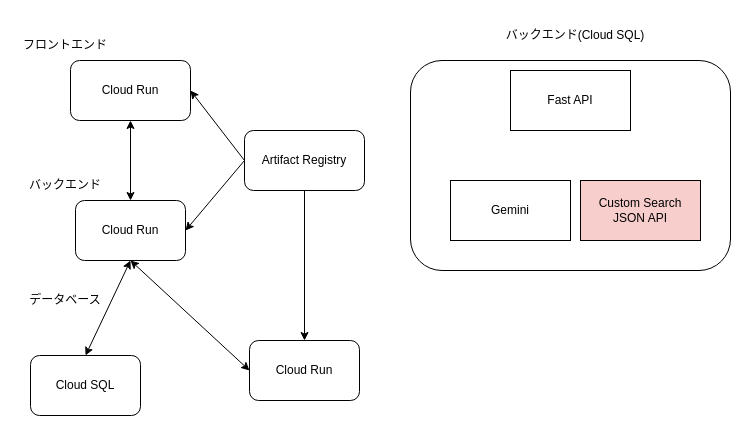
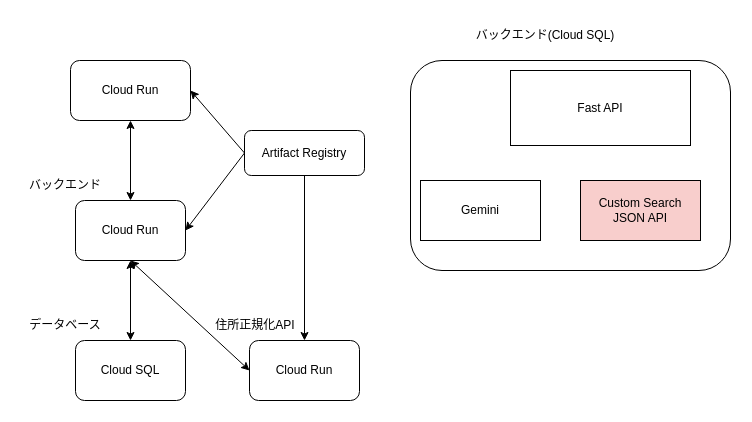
(576, 36) -> (546, 36)
(66, 46) -> none
(571, 101) -> (601, 108)
(305, 161) -> (305, 153)
(511, 211) -> (481, 211)
(66, 301) -> (66, 326)
none -> (256, 326)
(86, 386) -> (131, 371)
